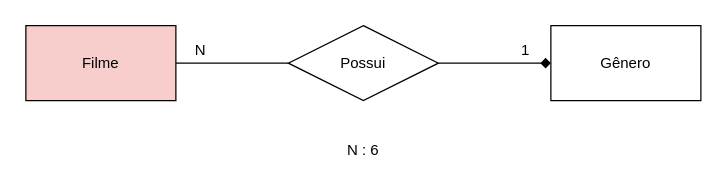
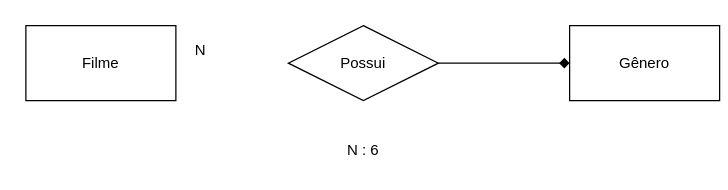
(526, 51) -> none
(101, 63) -> (101, 63)
(232, 63) -> none
(626, 63) -> (644, 63)
